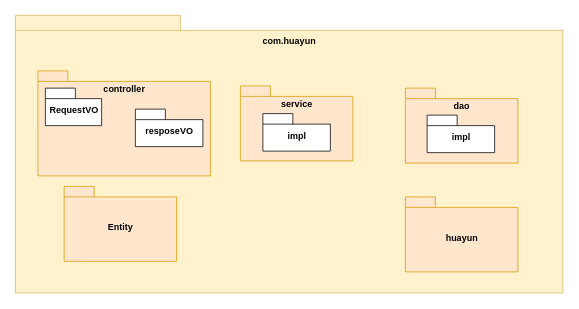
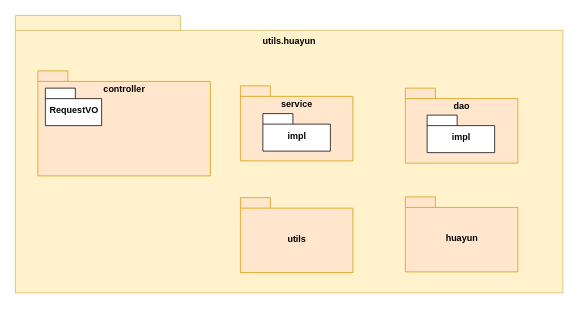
(290, 41) -> (290, 41)
(169, 128) -> none
(120, 224) -> none
none -> (297, 235)
